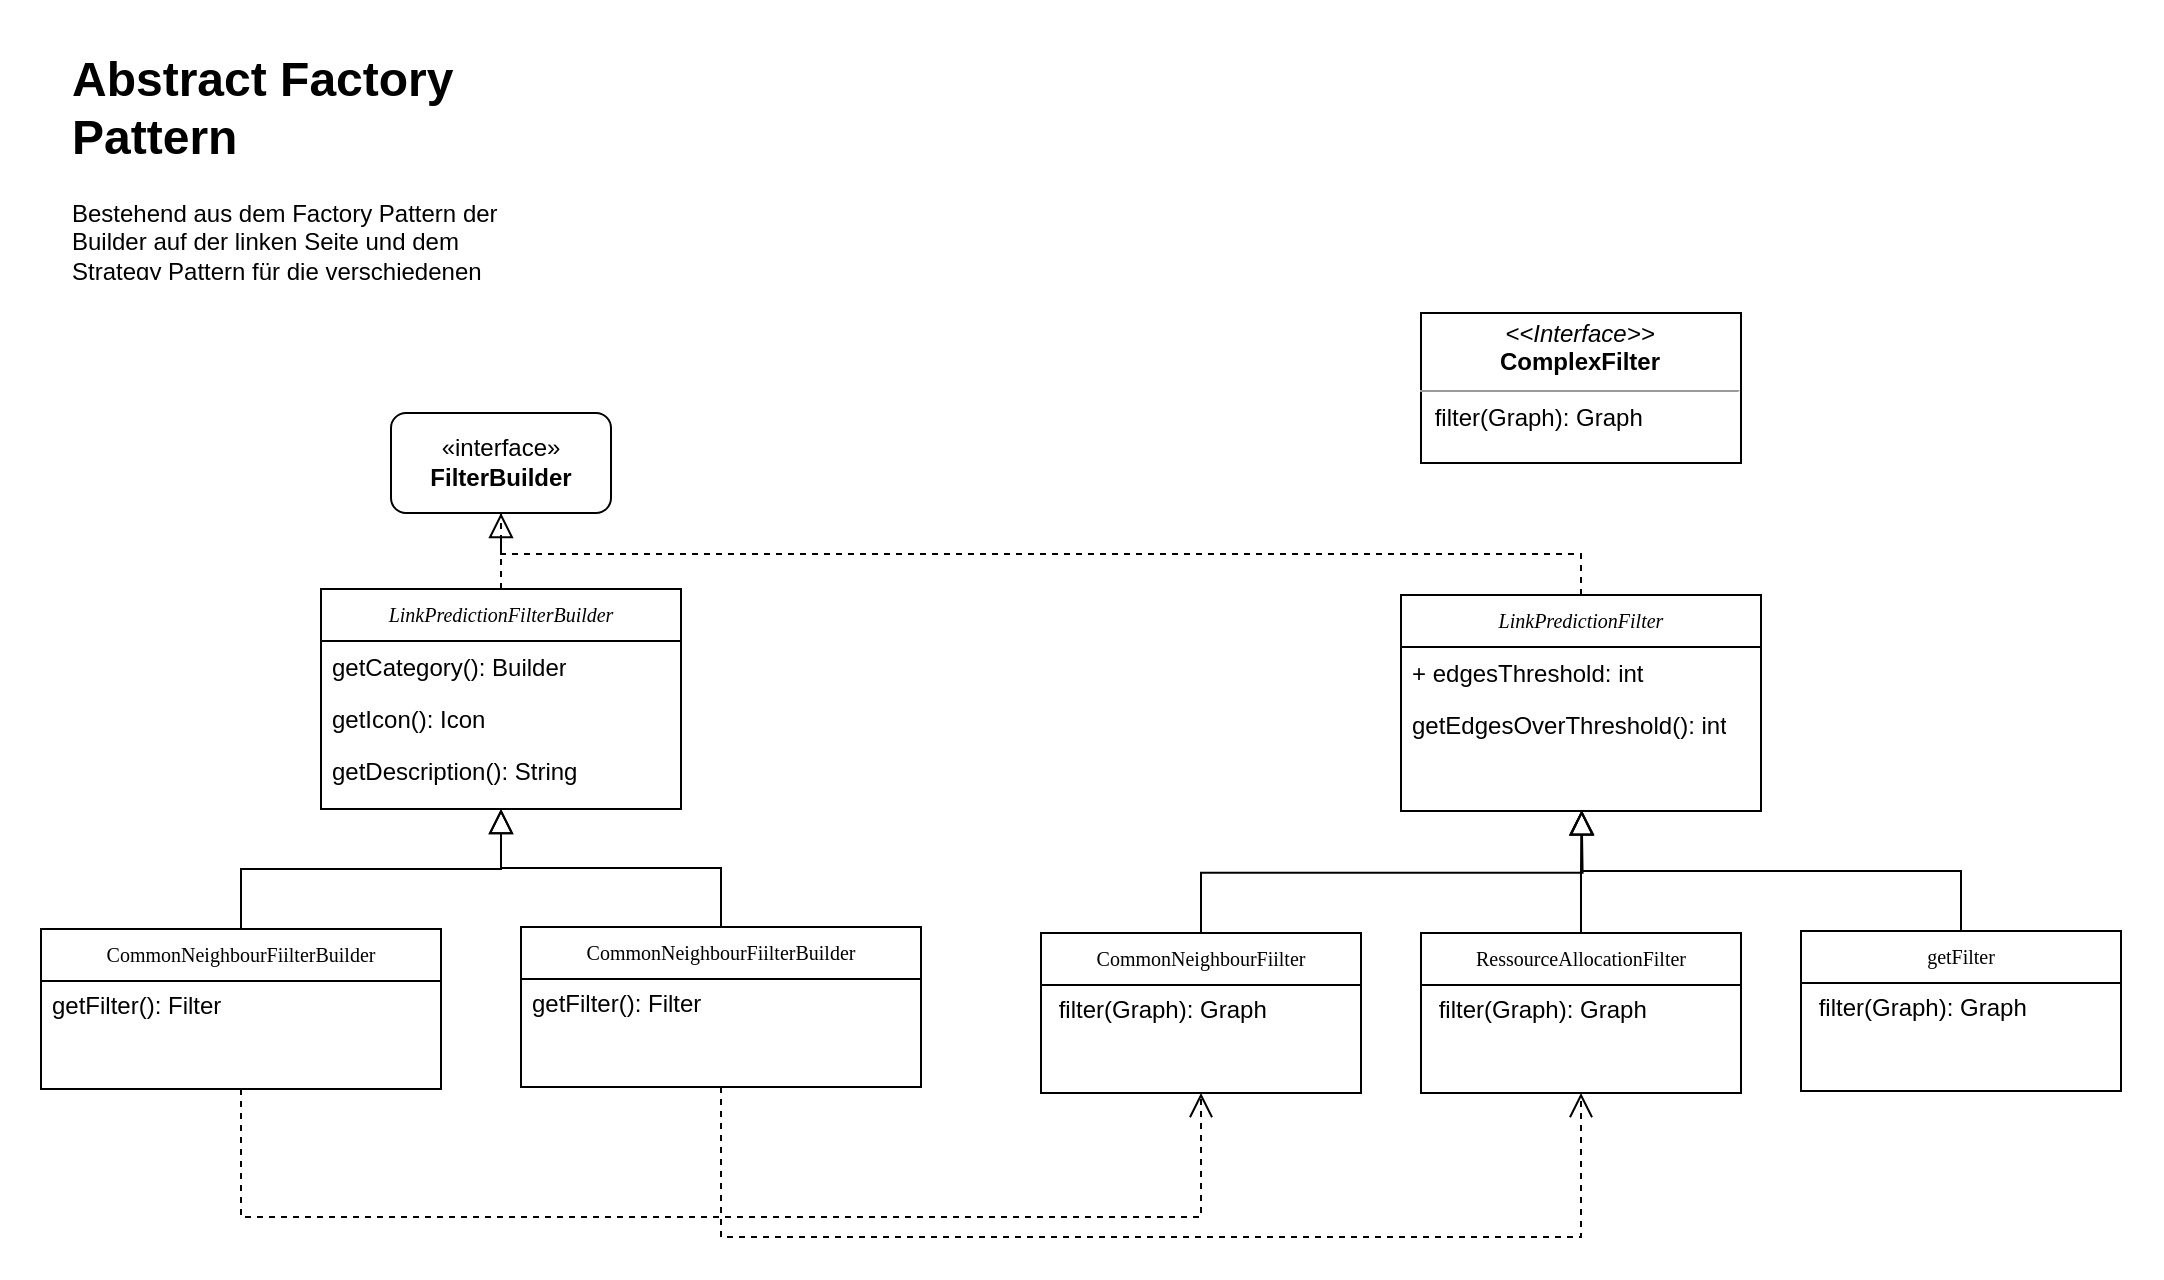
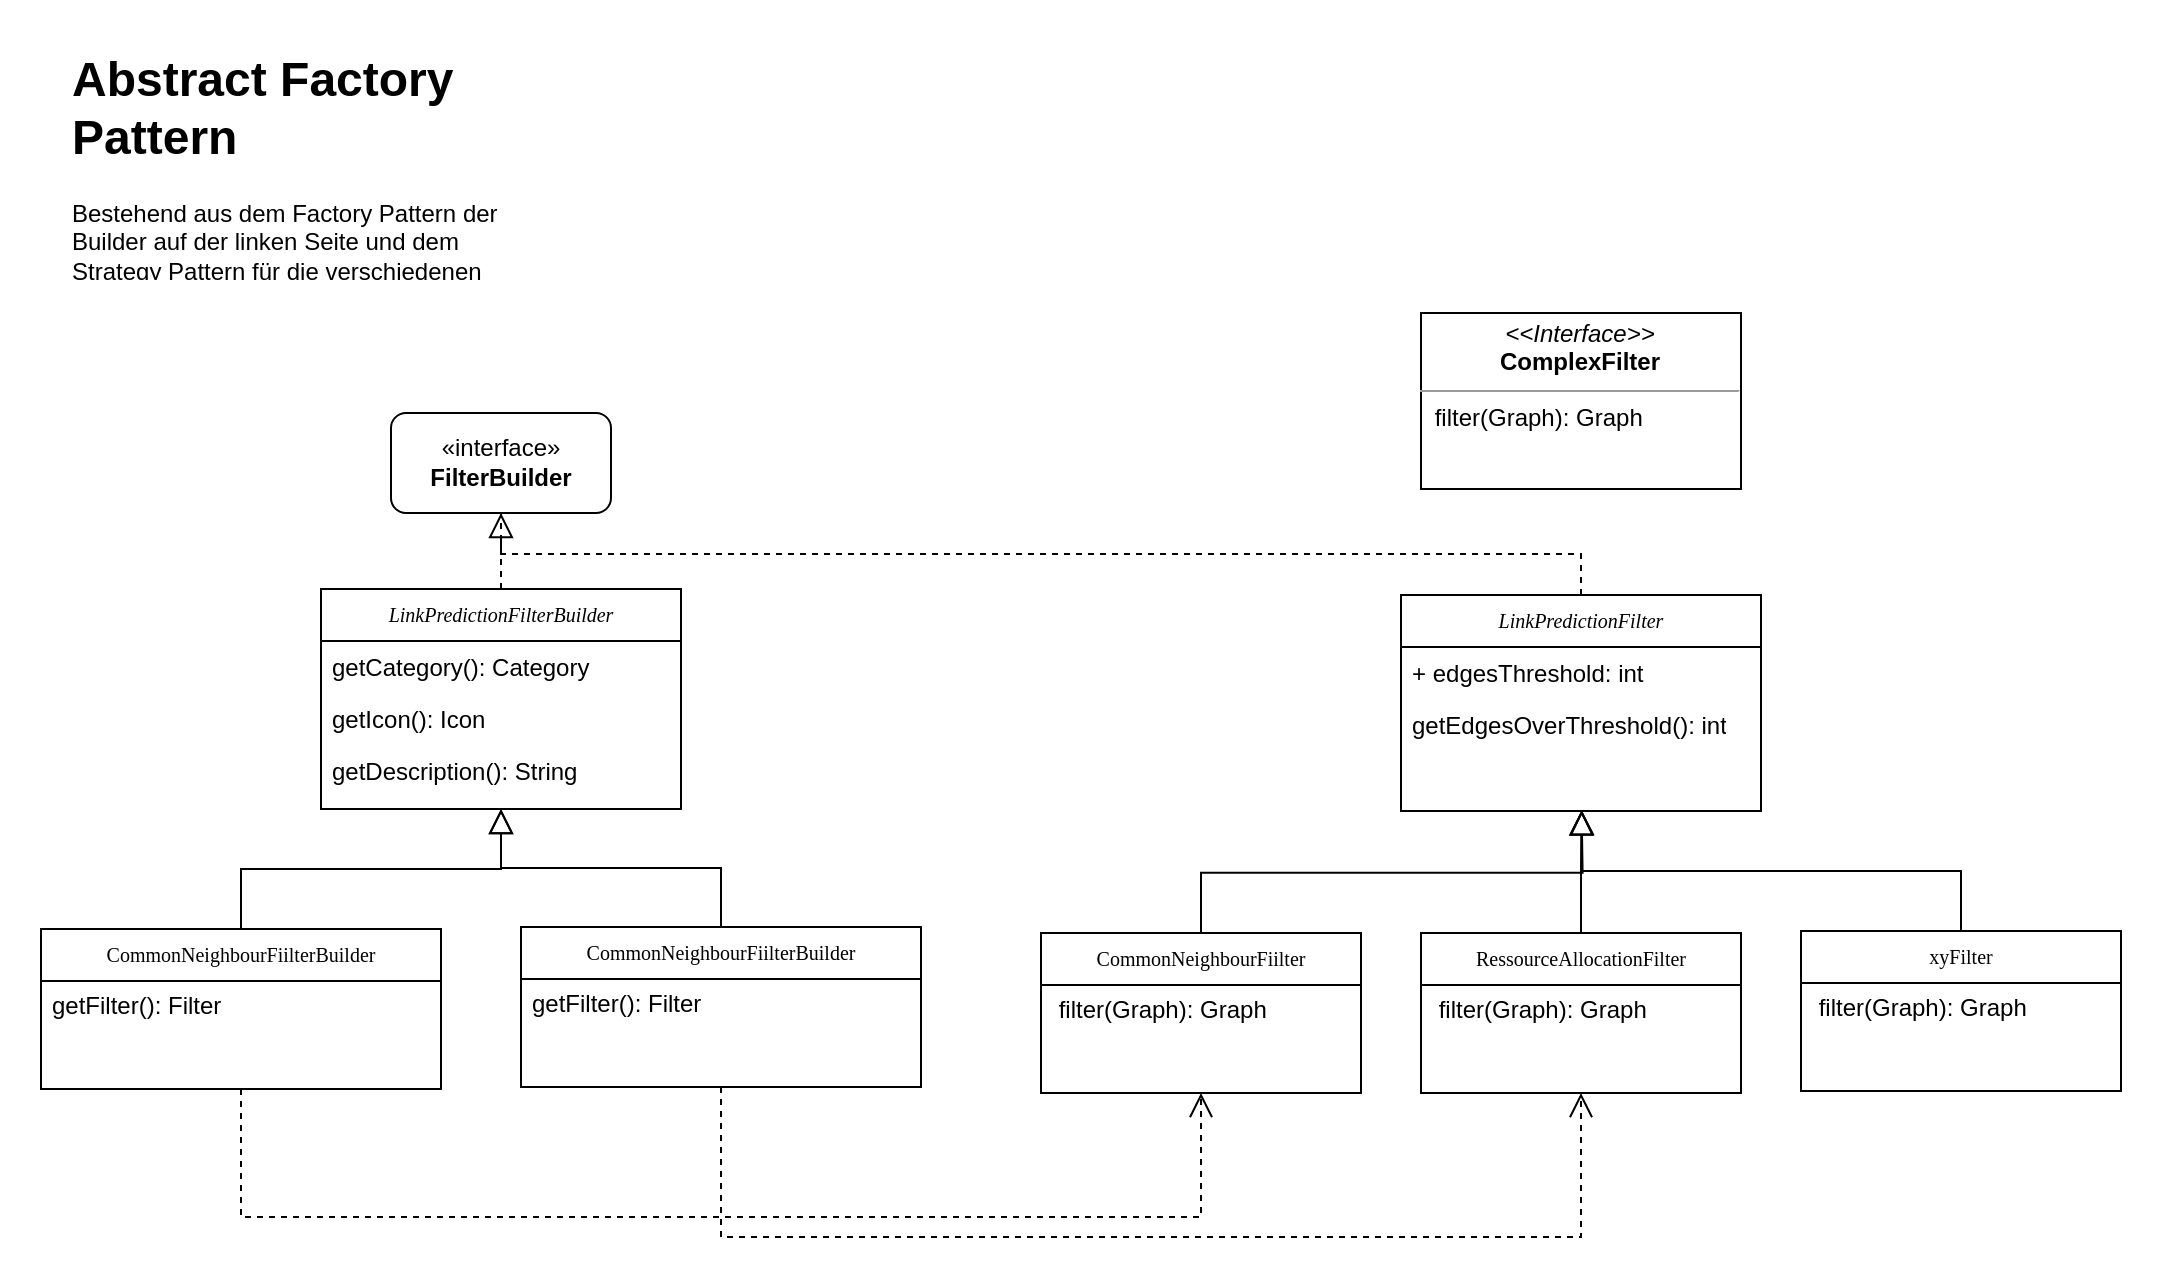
(1581, 388) -> (1581, 401)
(468, 669) -> (481, 669)
(1962, 957) -> (1962, 957)
